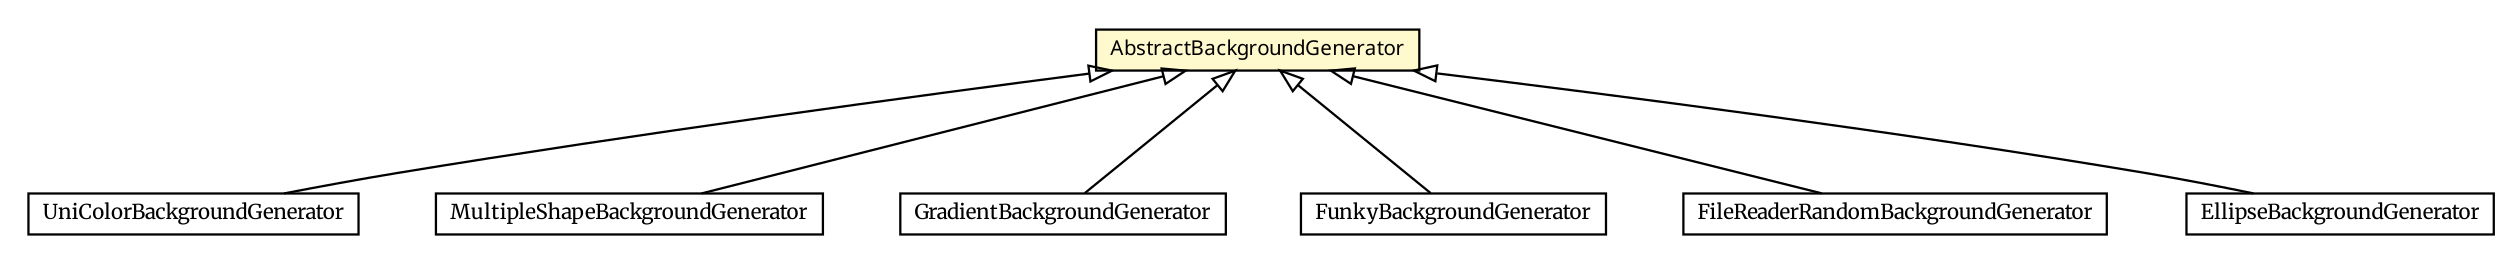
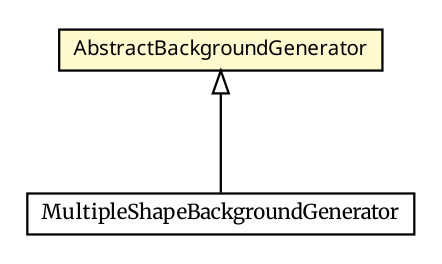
(192, 214) -> none
(1062, 214) -> none
(1453, 214) -> none
(1895, 214) -> none
(2339, 214) -> none
